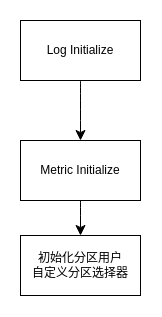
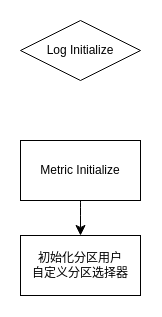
(81, 51) -> (81, 51)
(81, 107) -> none
